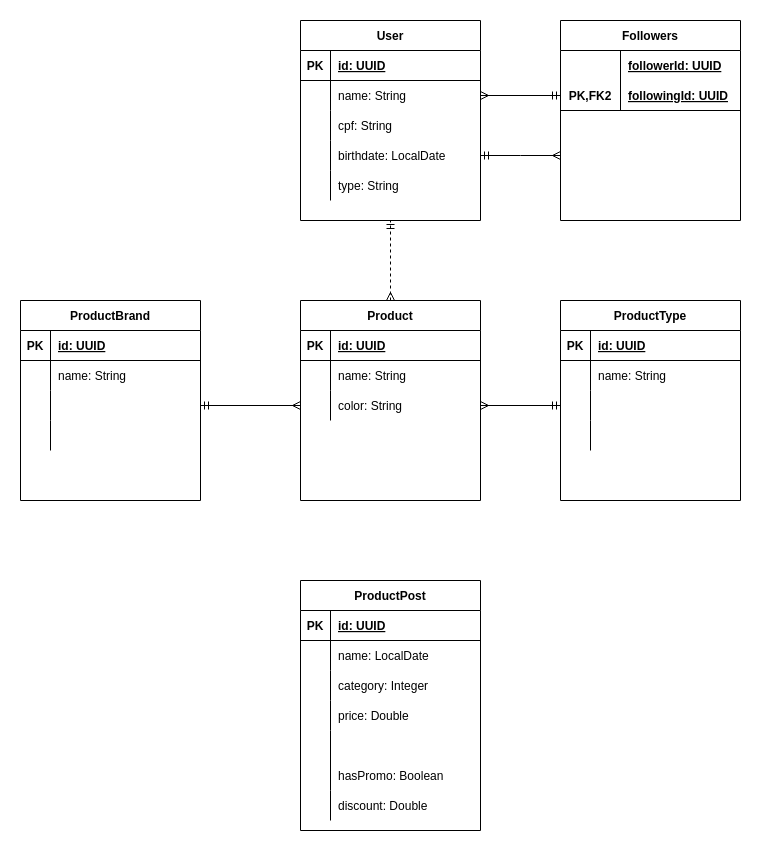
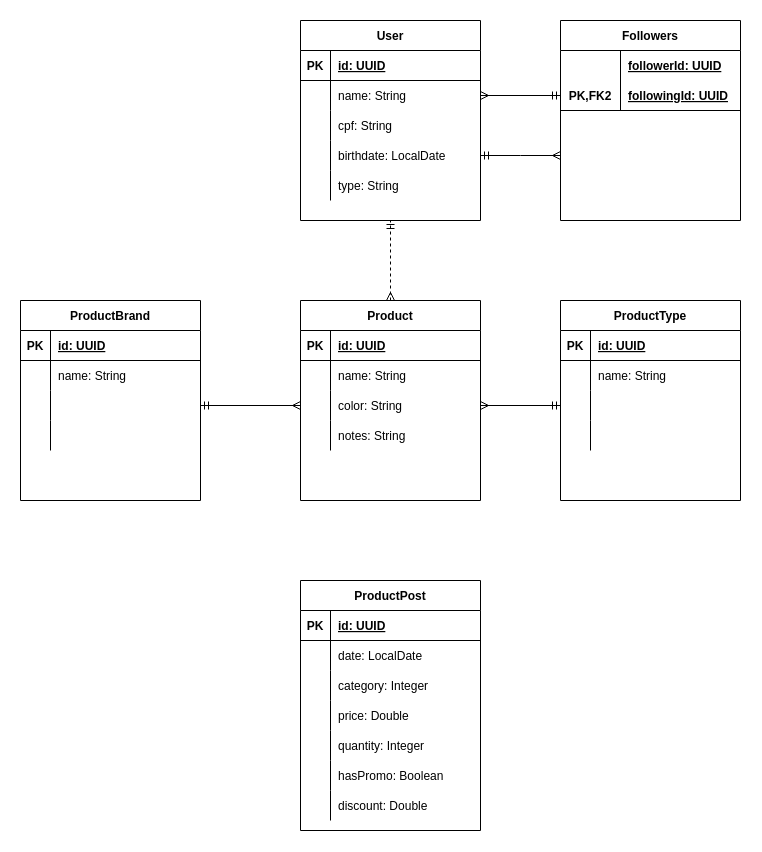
none -> (406, 436)
(384, 656) -> (384, 656)
none -> (406, 746)
